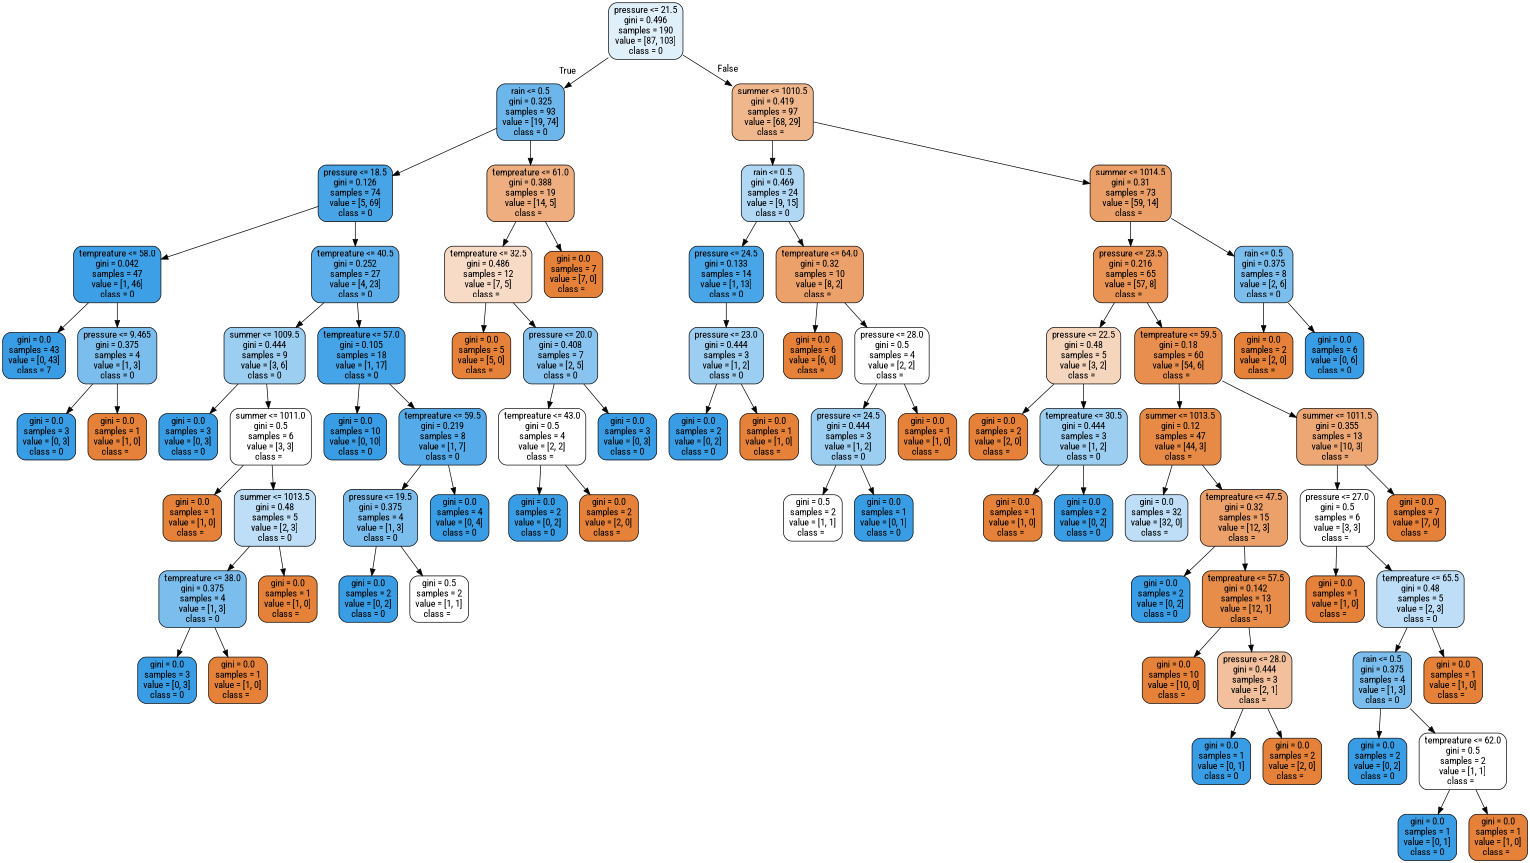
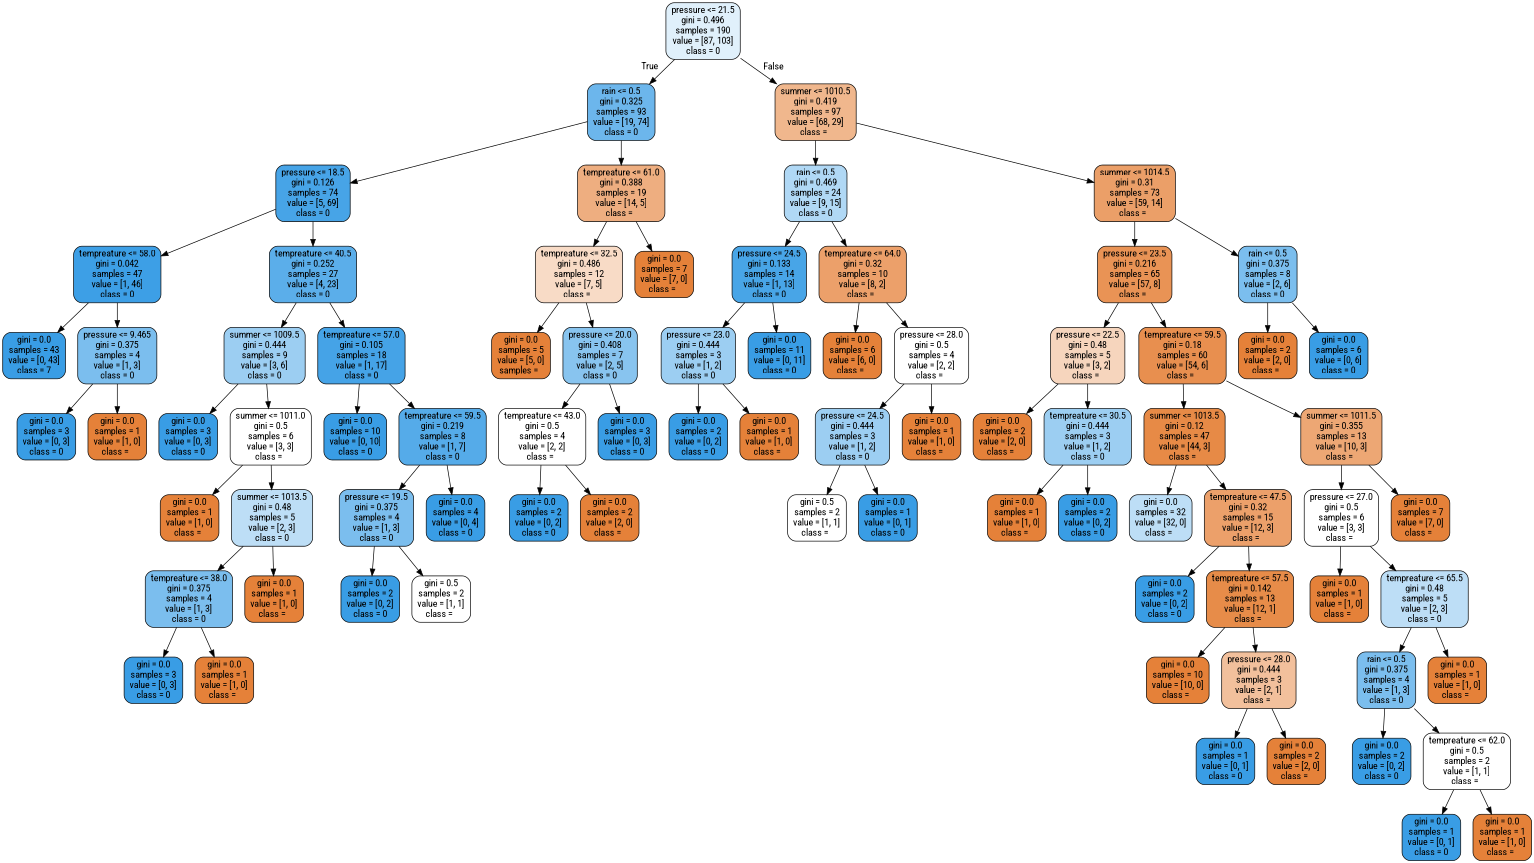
(481, 356) -> (521, 356)
none -> (779, 356)
